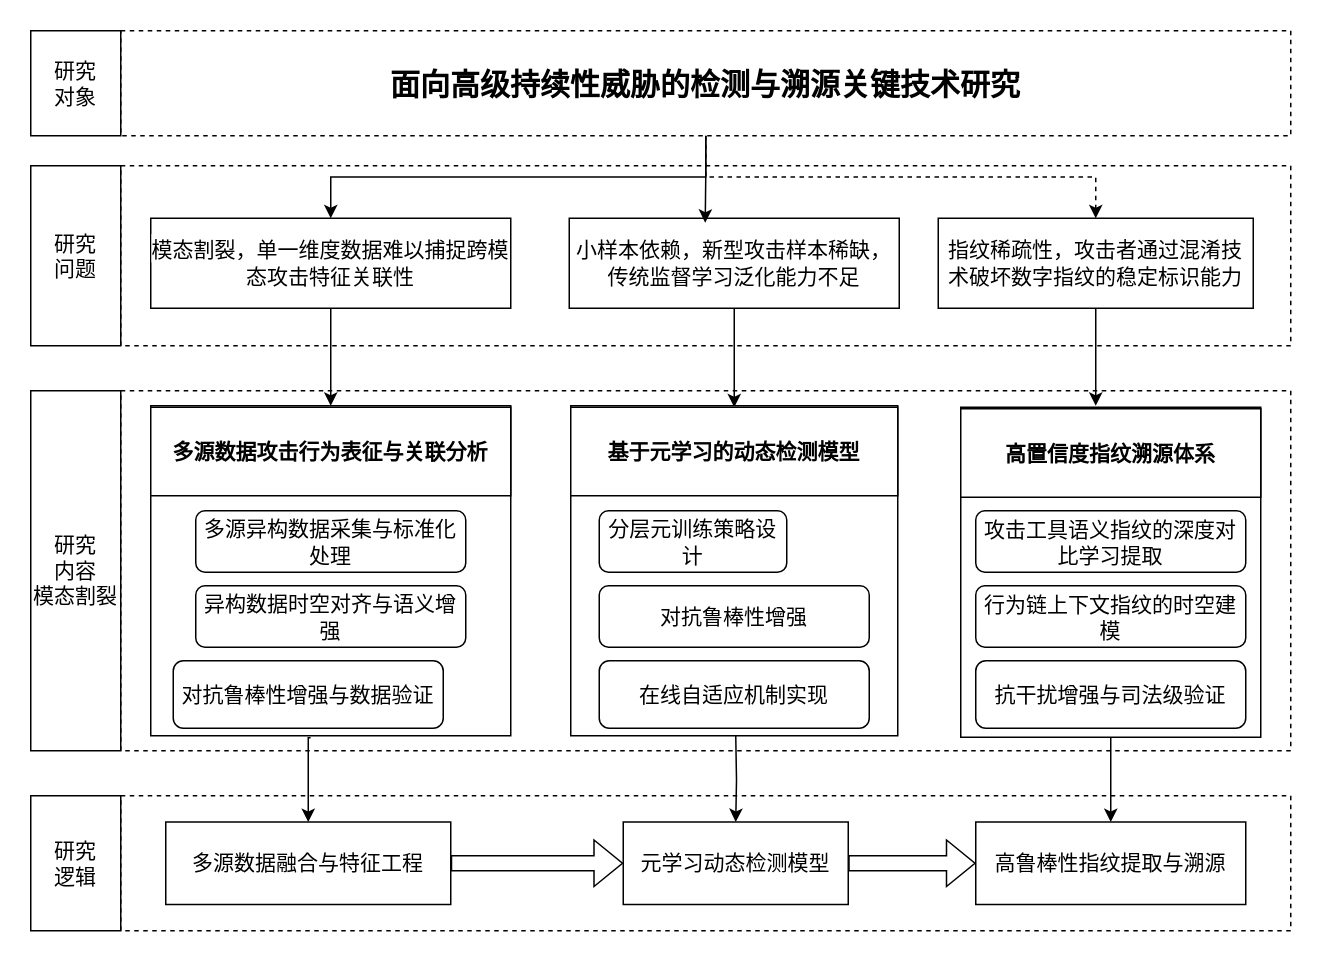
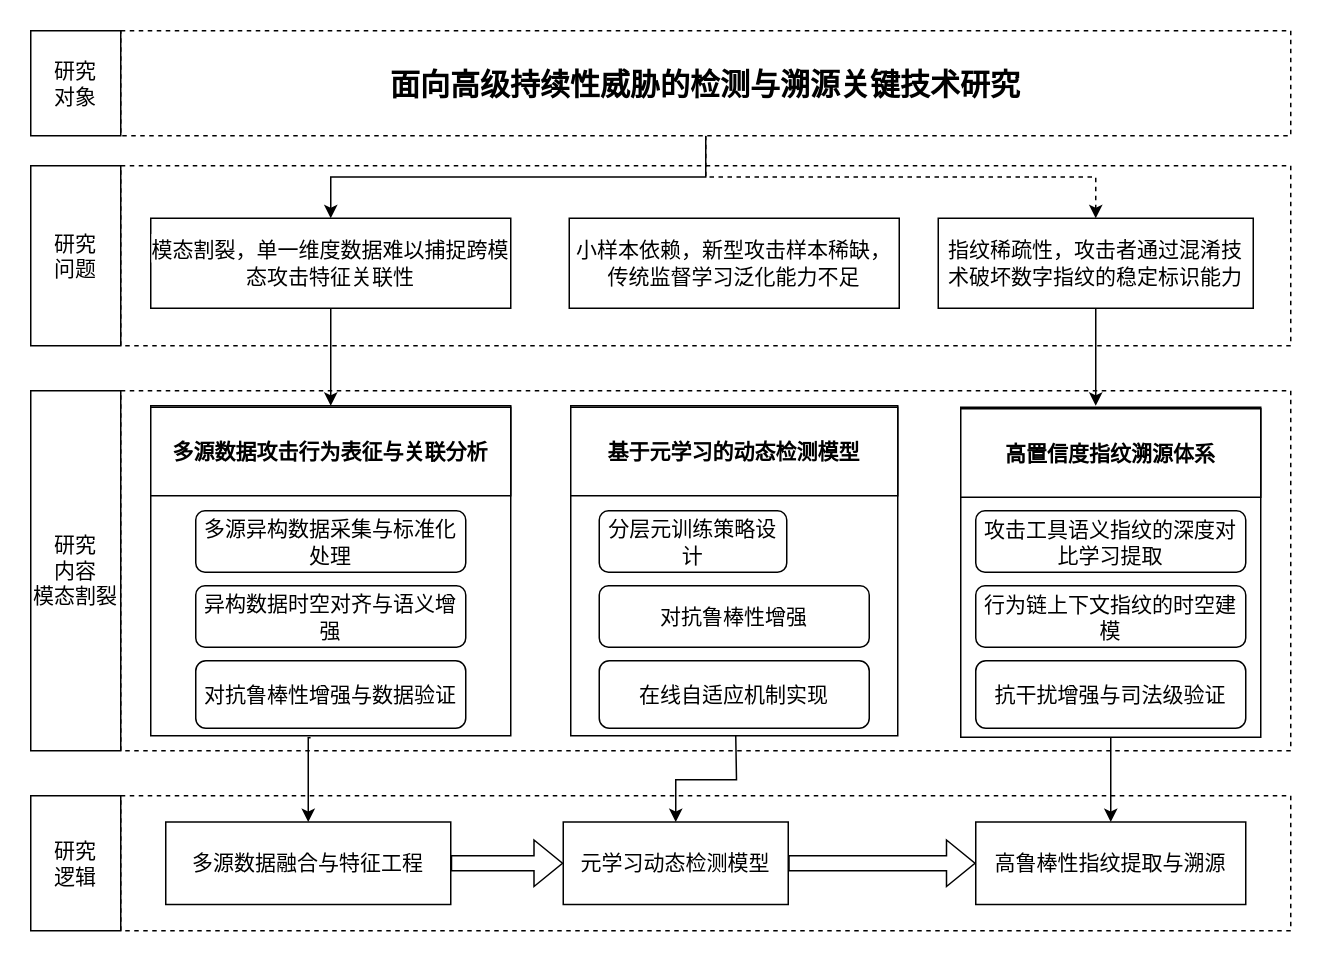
(706, 196) -> none
(734, 352) -> none
(308, 695) -> (331, 695)
(736, 863) -> (676, 863)
